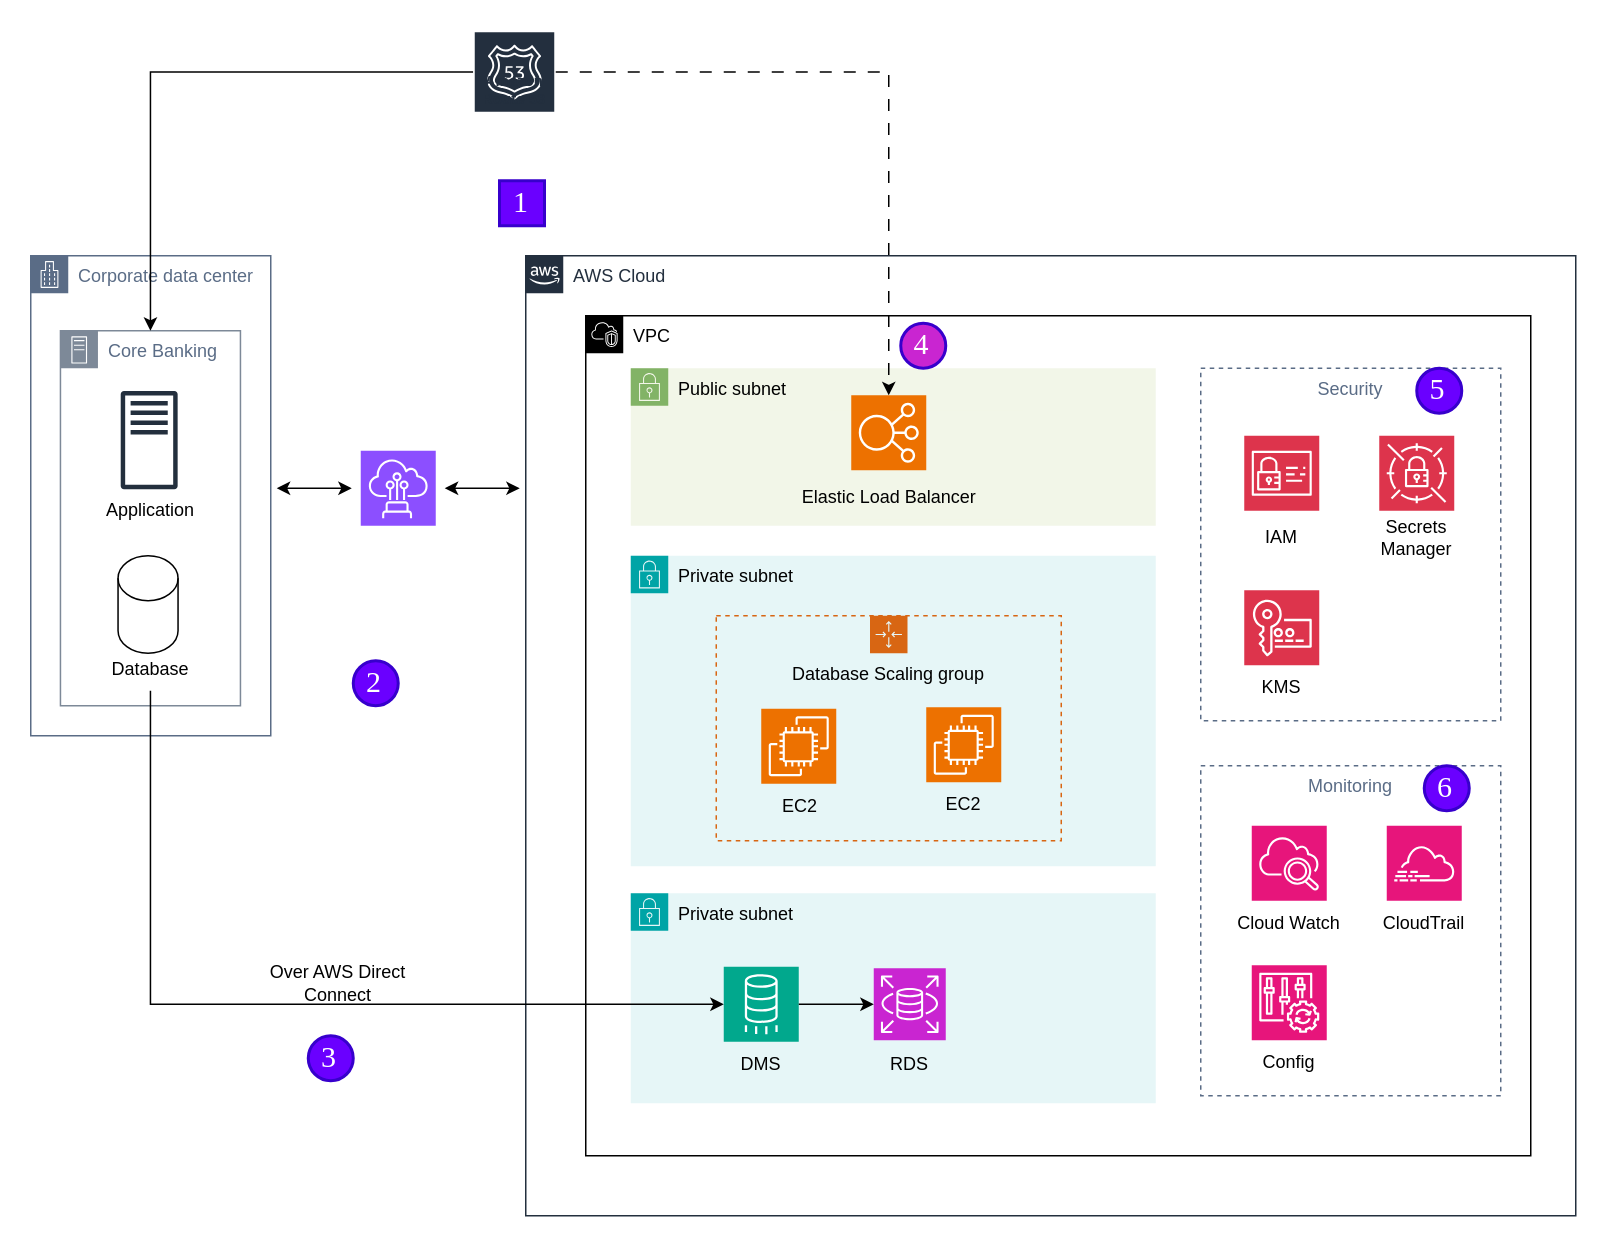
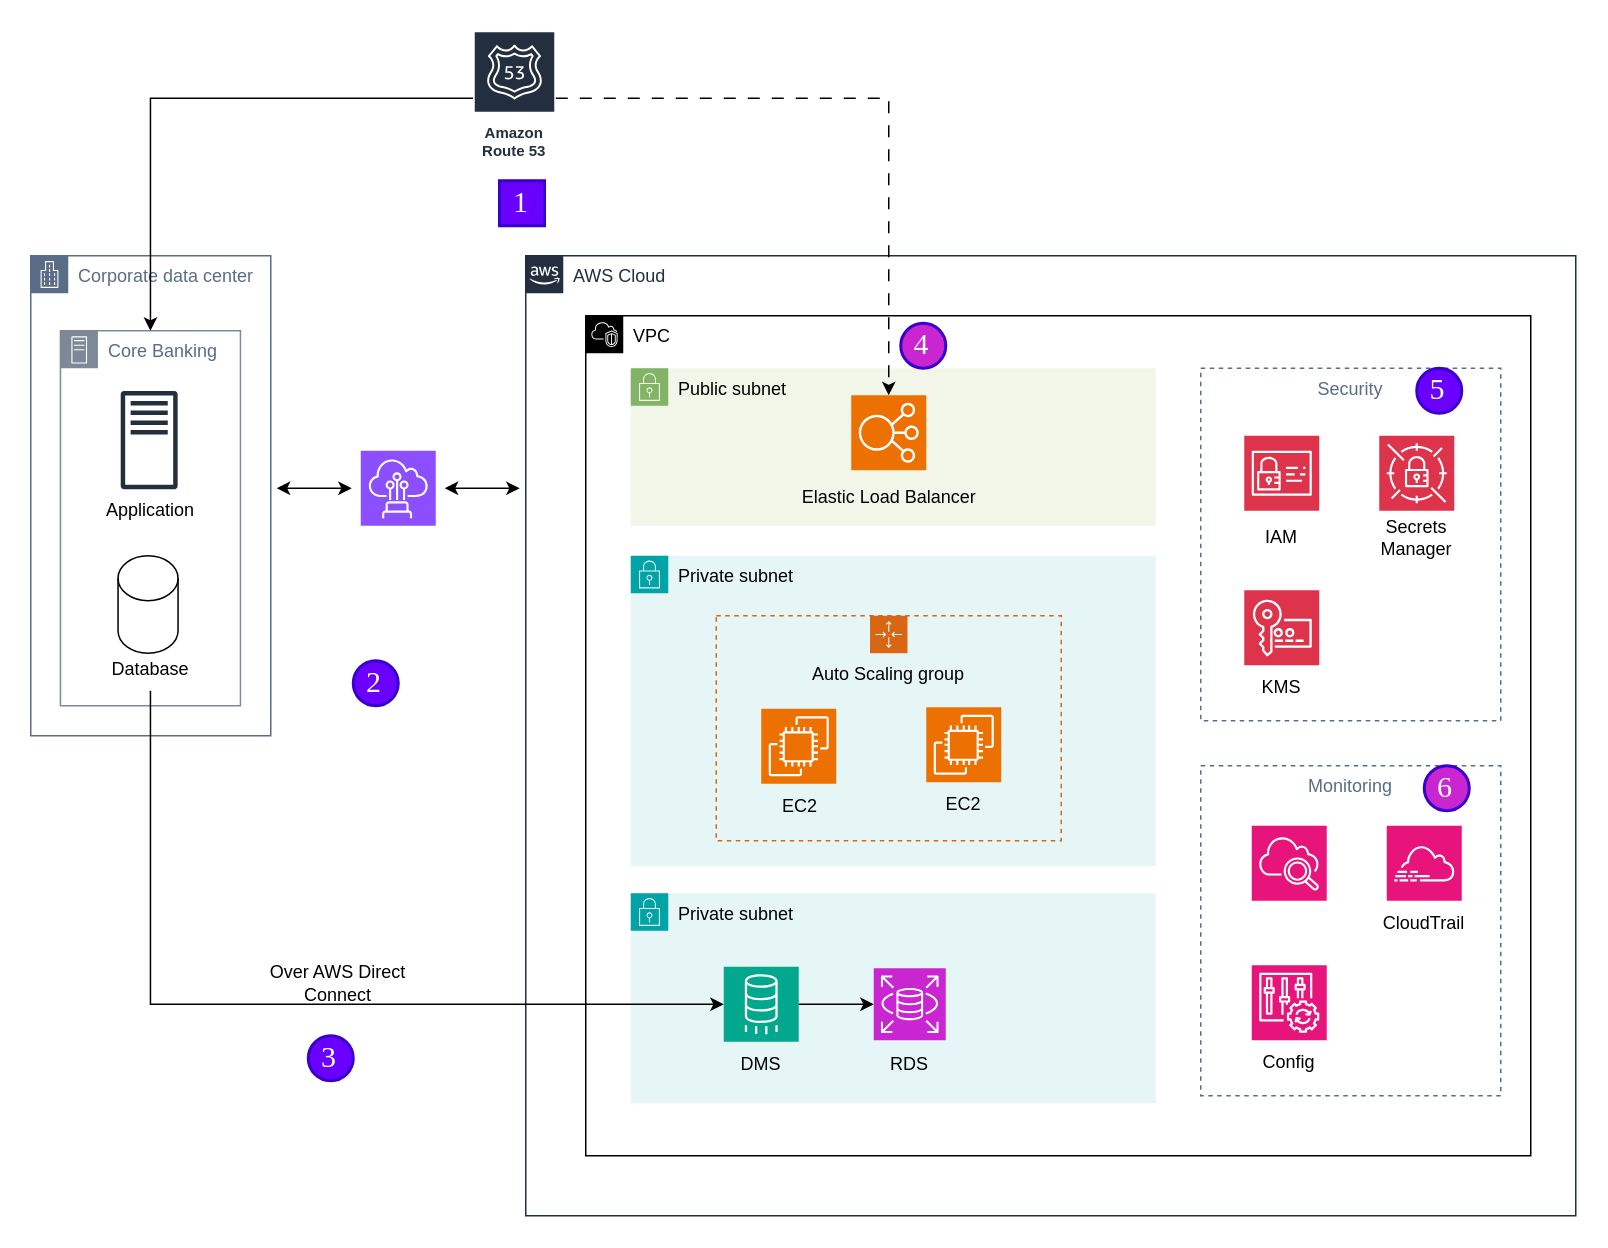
(515, 72) -> (515, 98)
(889, 675) -> (889, 675)
(1447, 788) -> (1447, 788)
(1289, 923) -> none
